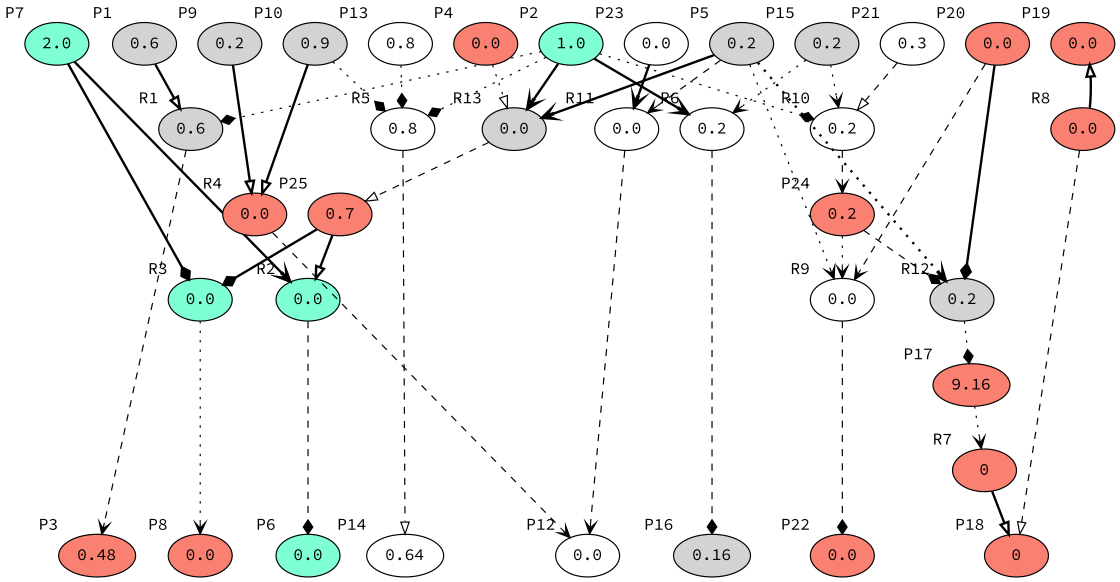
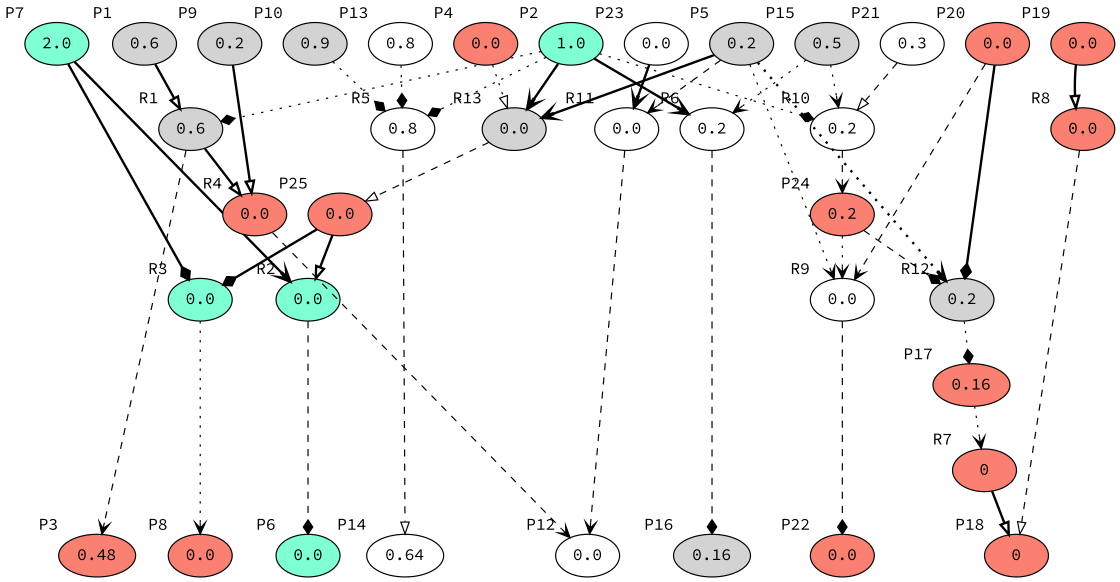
(827, 44) -> (827, 44)
(1091, 92) -> (1075, 80)
(287, 123) -> (219, 167)
(340, 214) -> (340, 214)
(971, 385) -> (971, 385)
